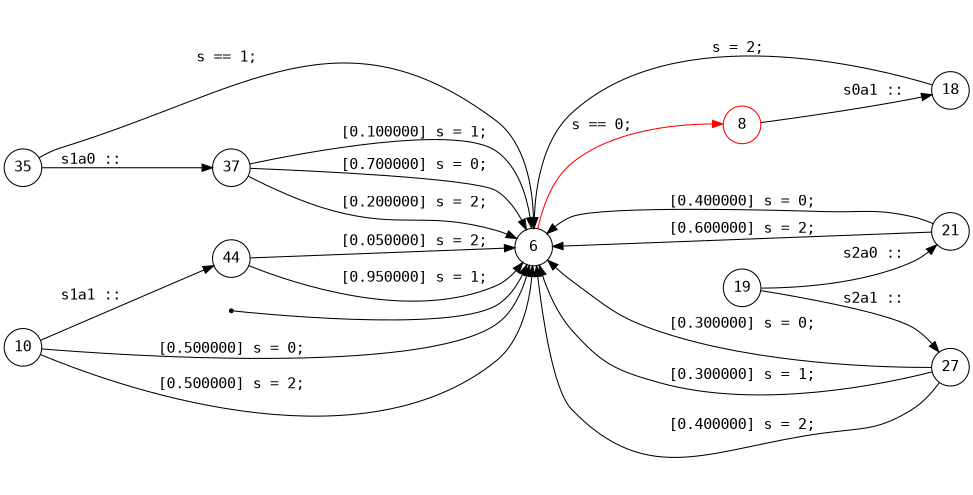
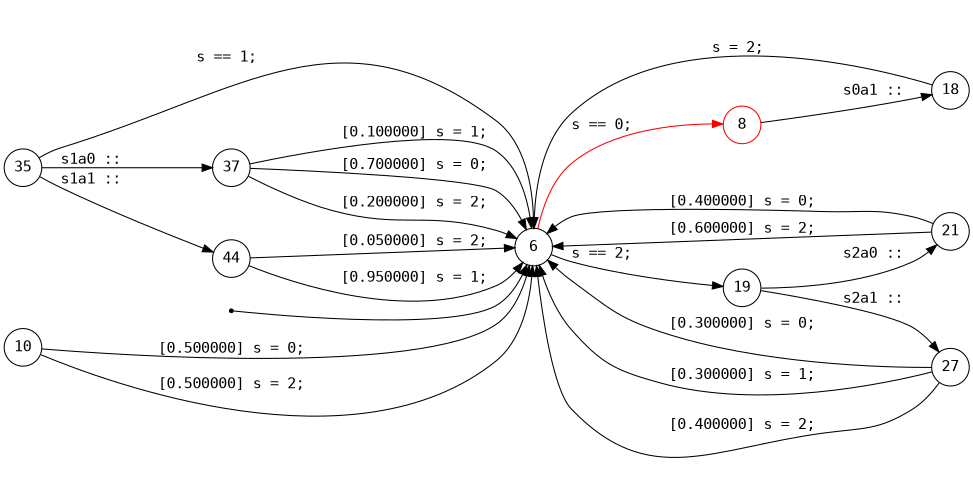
none -> (631, 275)
(122, 305) -> (121, 215)
